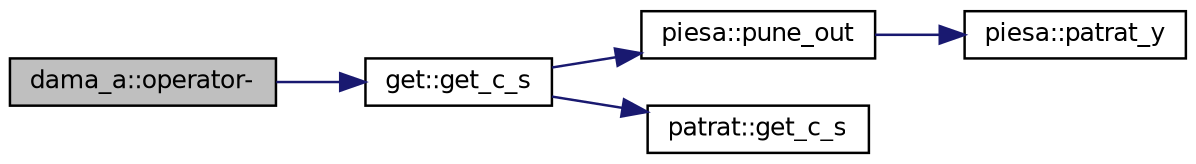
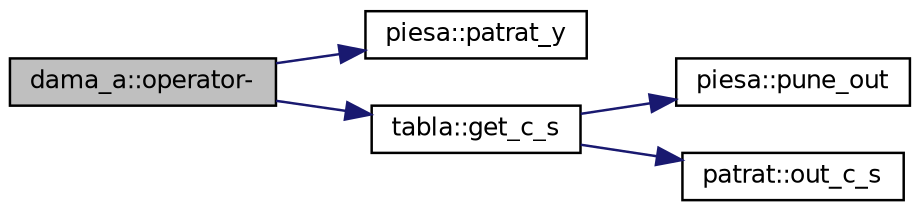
(907, 35) -> (308, 59)
(459, 82) -> (476, 129)
(758, 129) -> (793, 177)
